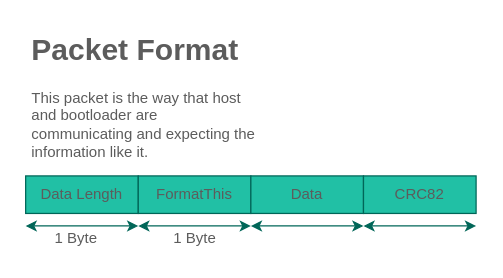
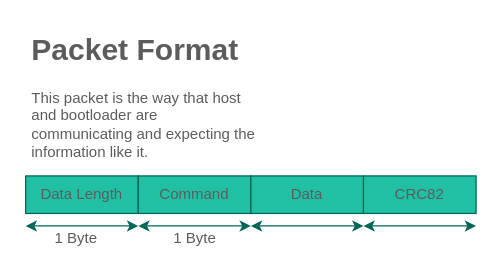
(194, 194) -> (194, 194)
